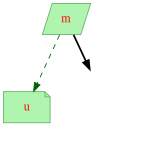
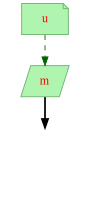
(48, 59) -> (45, 46)
